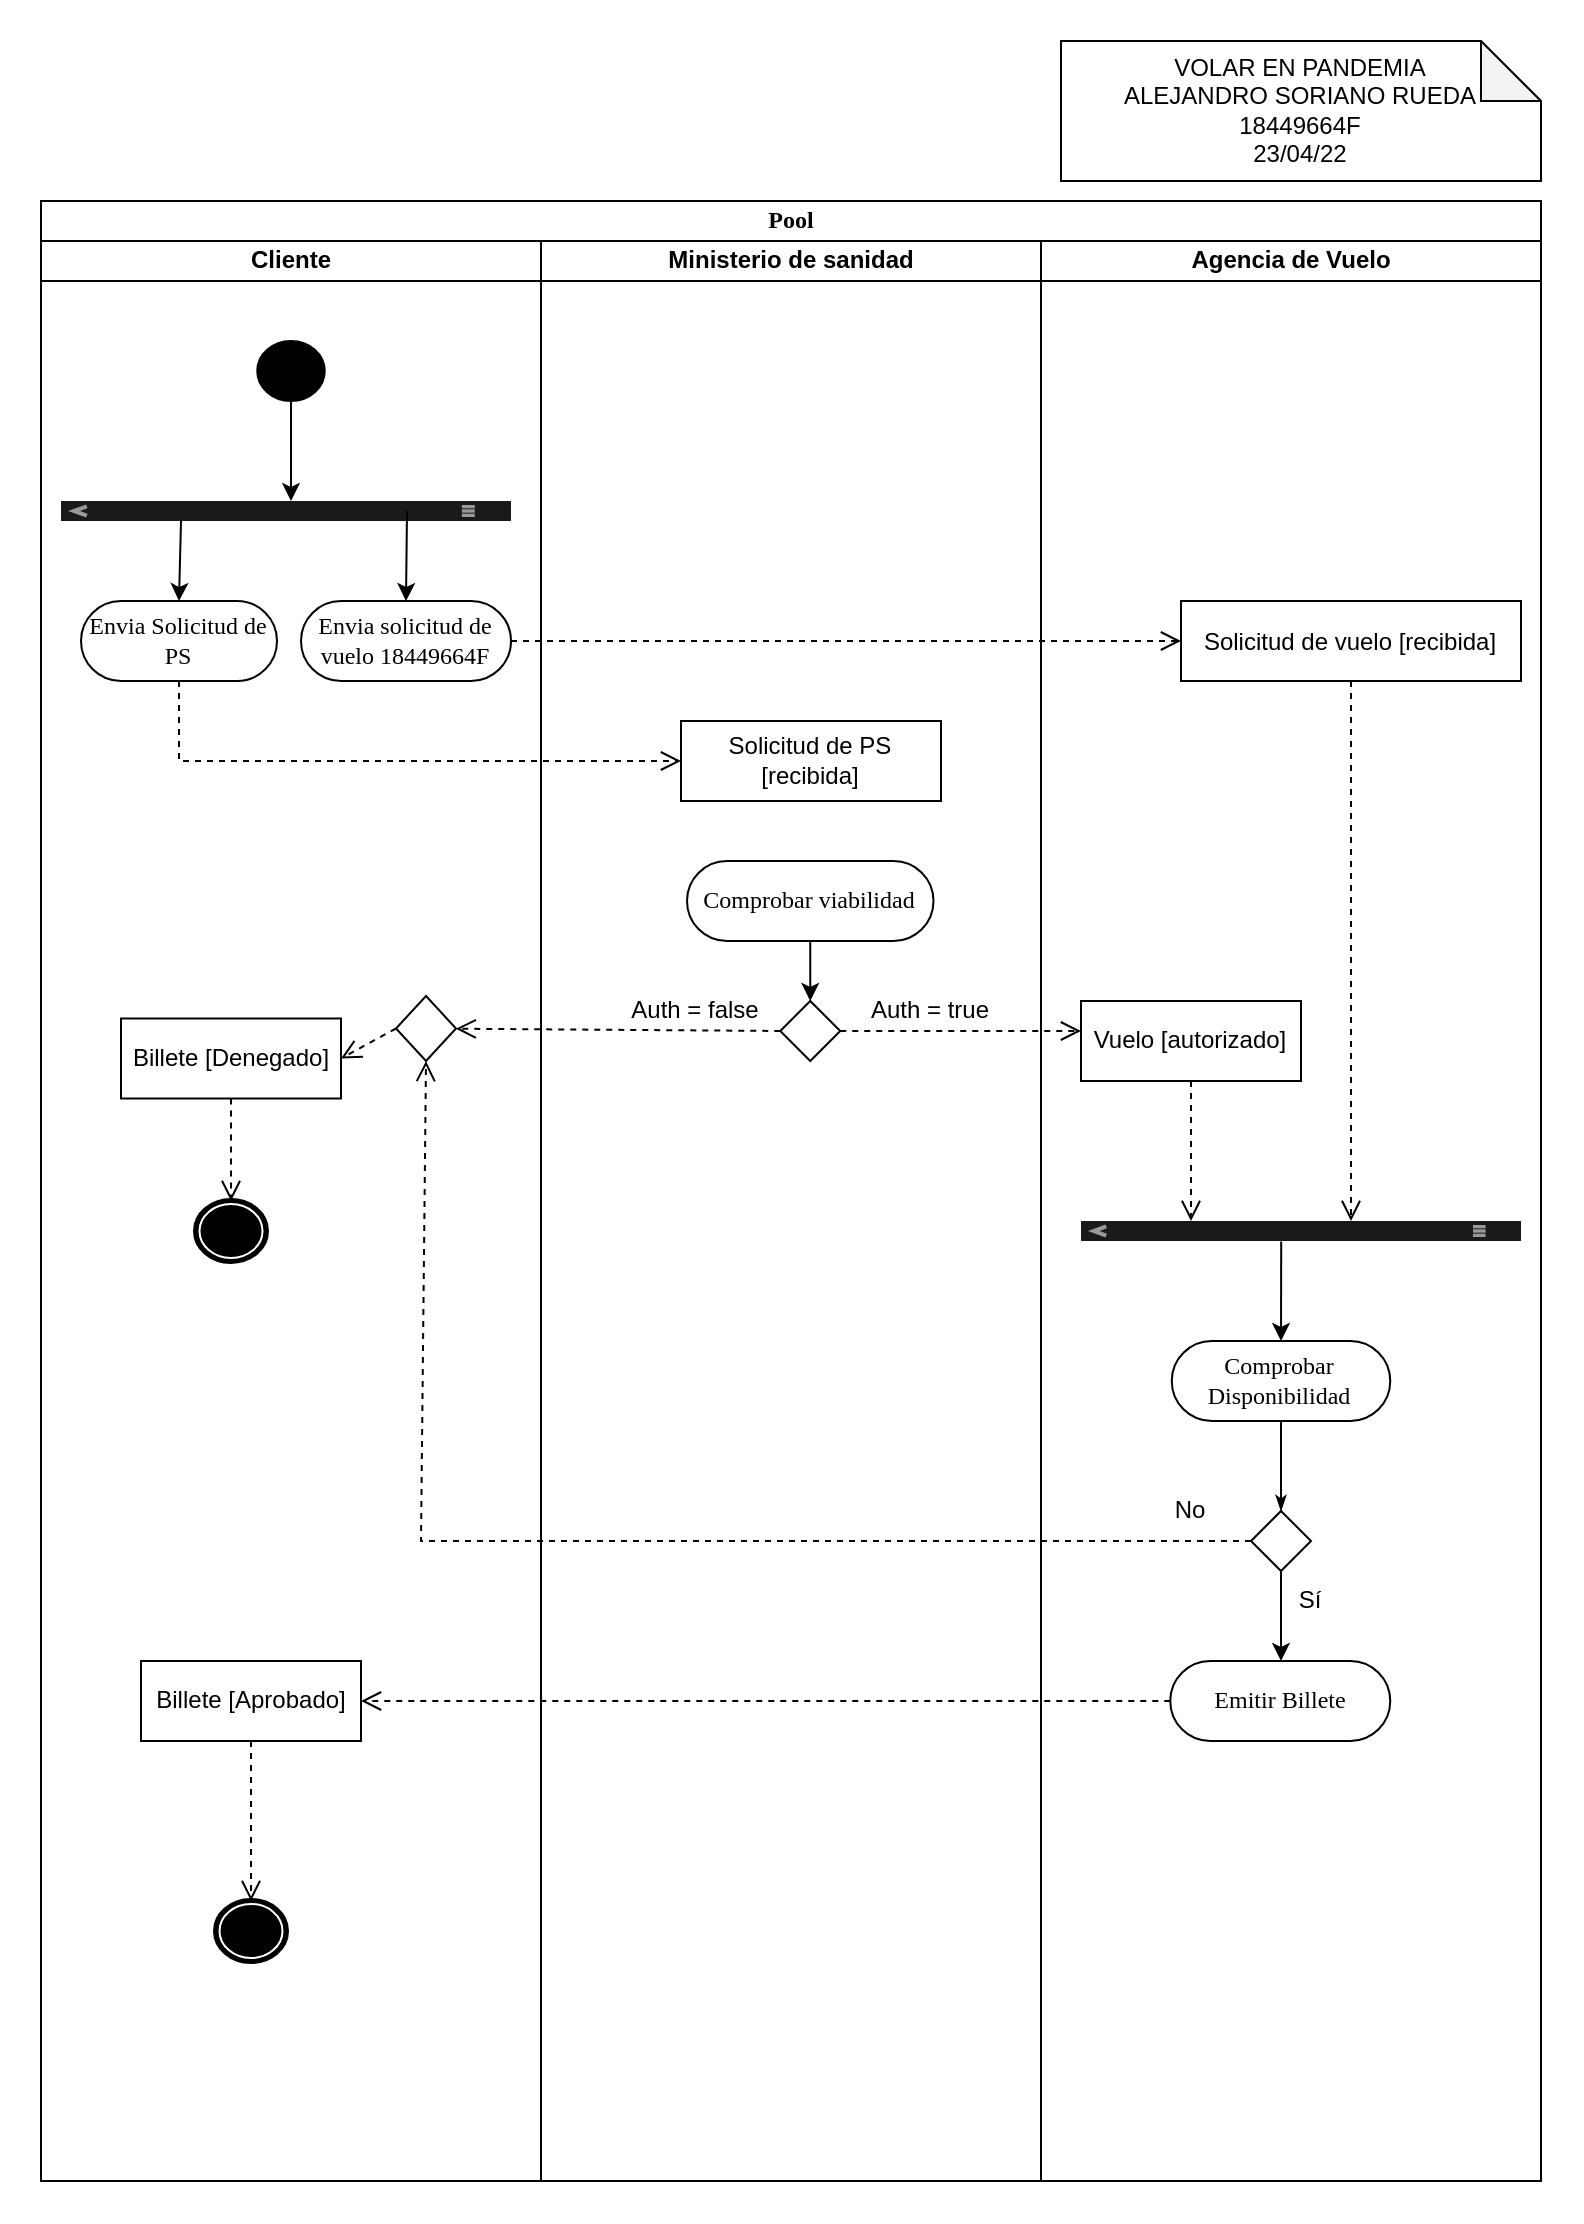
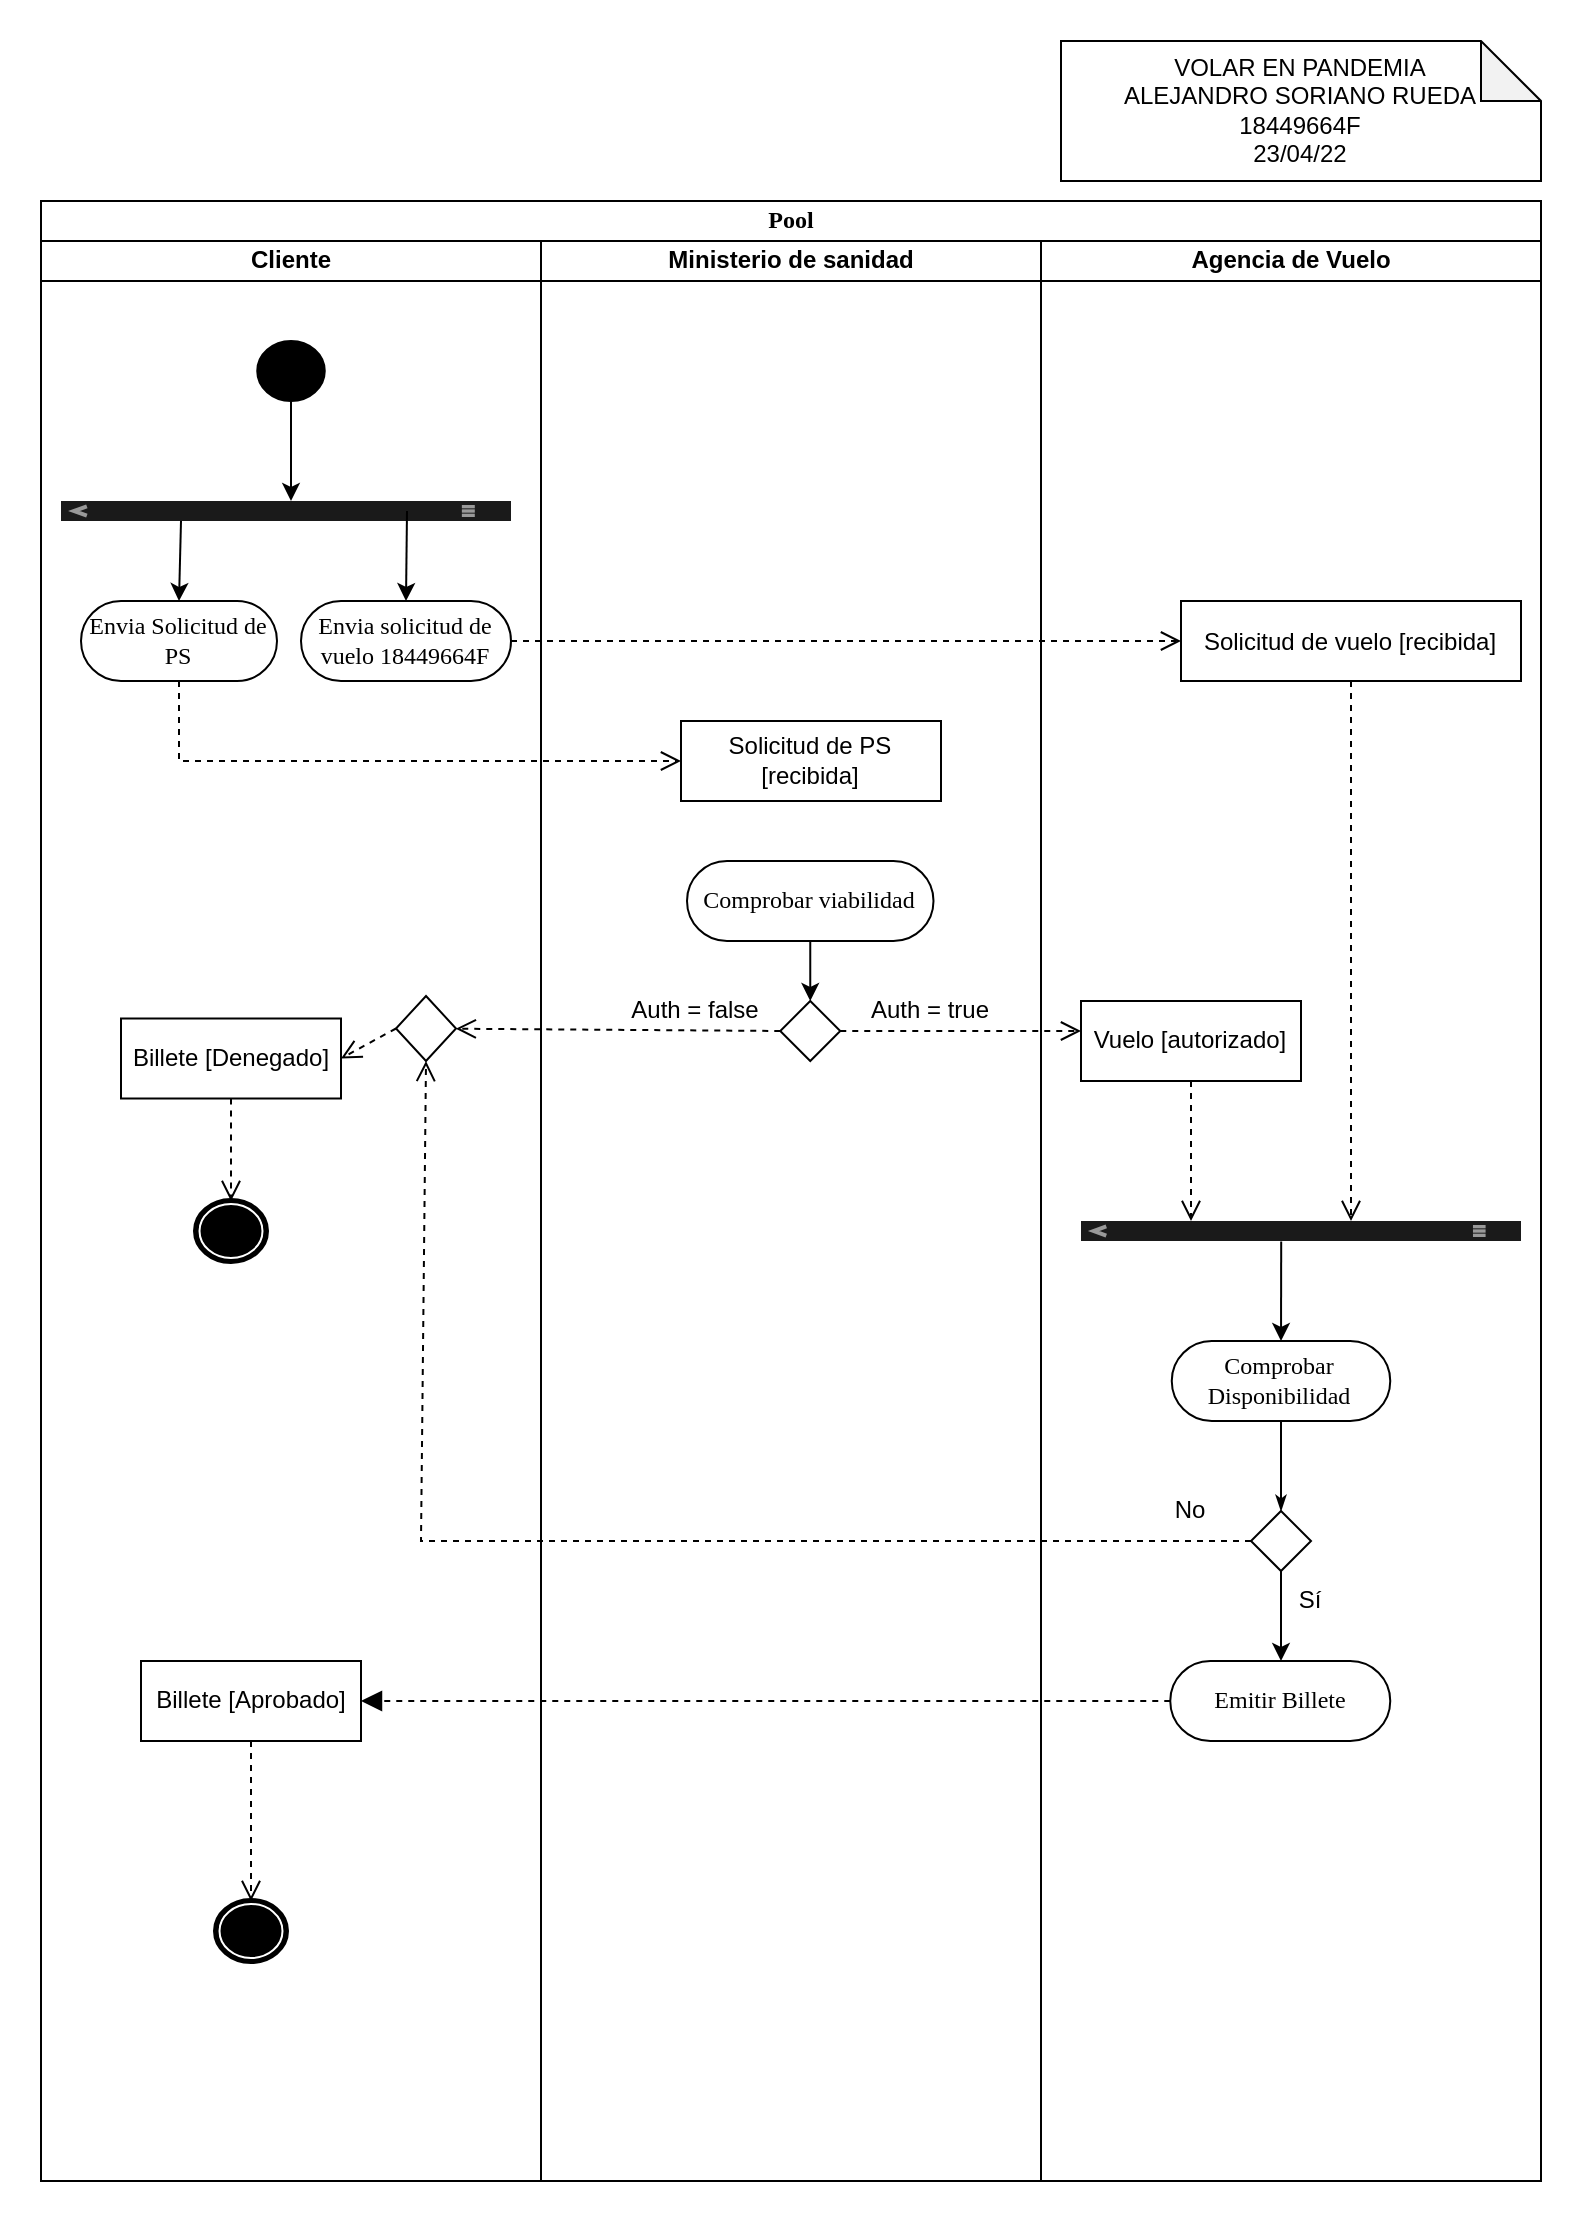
(374, 1701) -> (382, 1701)
